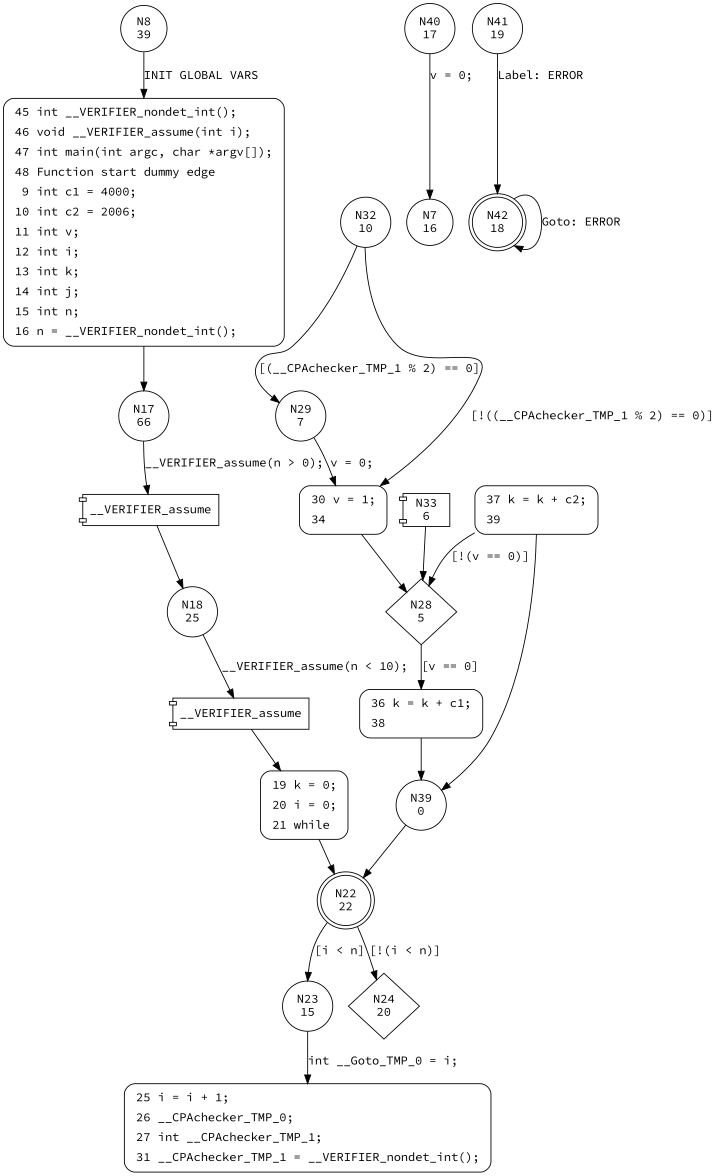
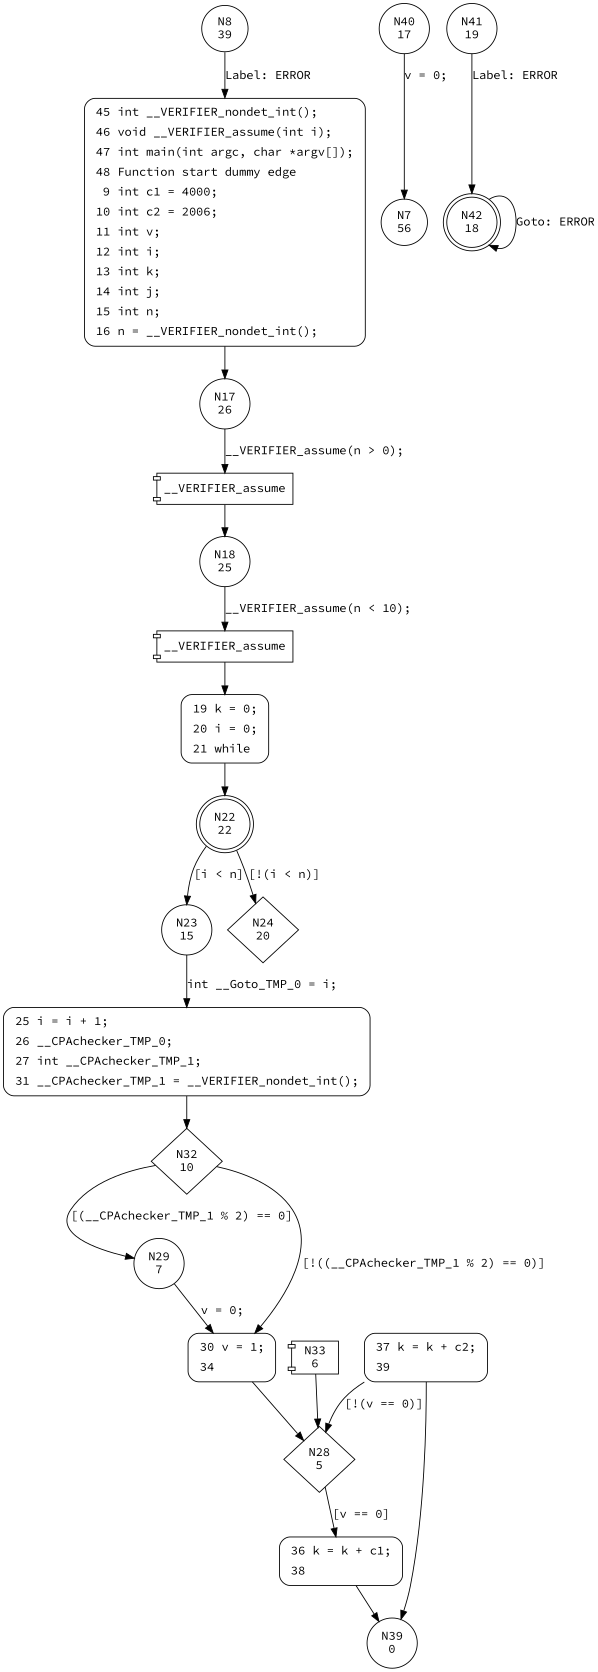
(202, 76) -> (268, 76)
(366, 222) -> (187, 1161)
(430, 222) -> (404, 222)
(144, 416) -> (225, 404)
(387, 848) -> none
none -> (187, 1108)
